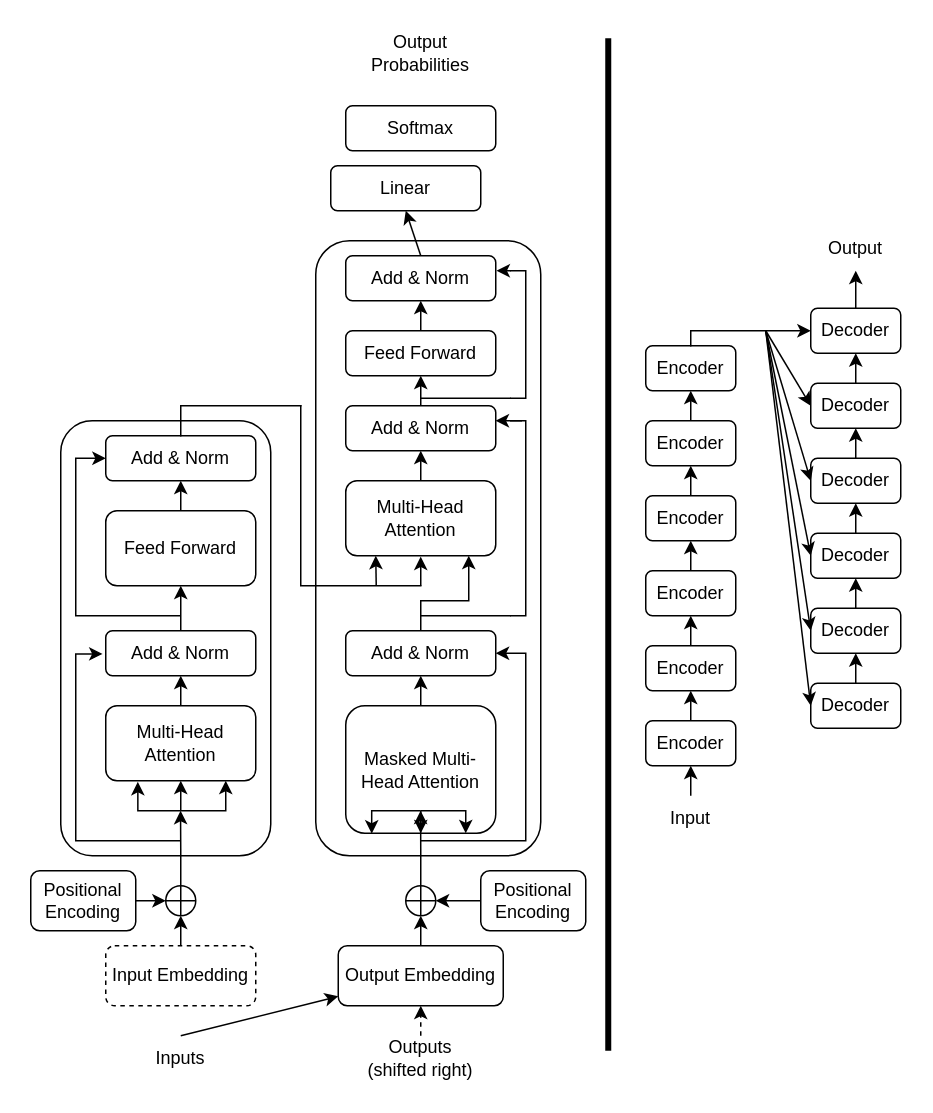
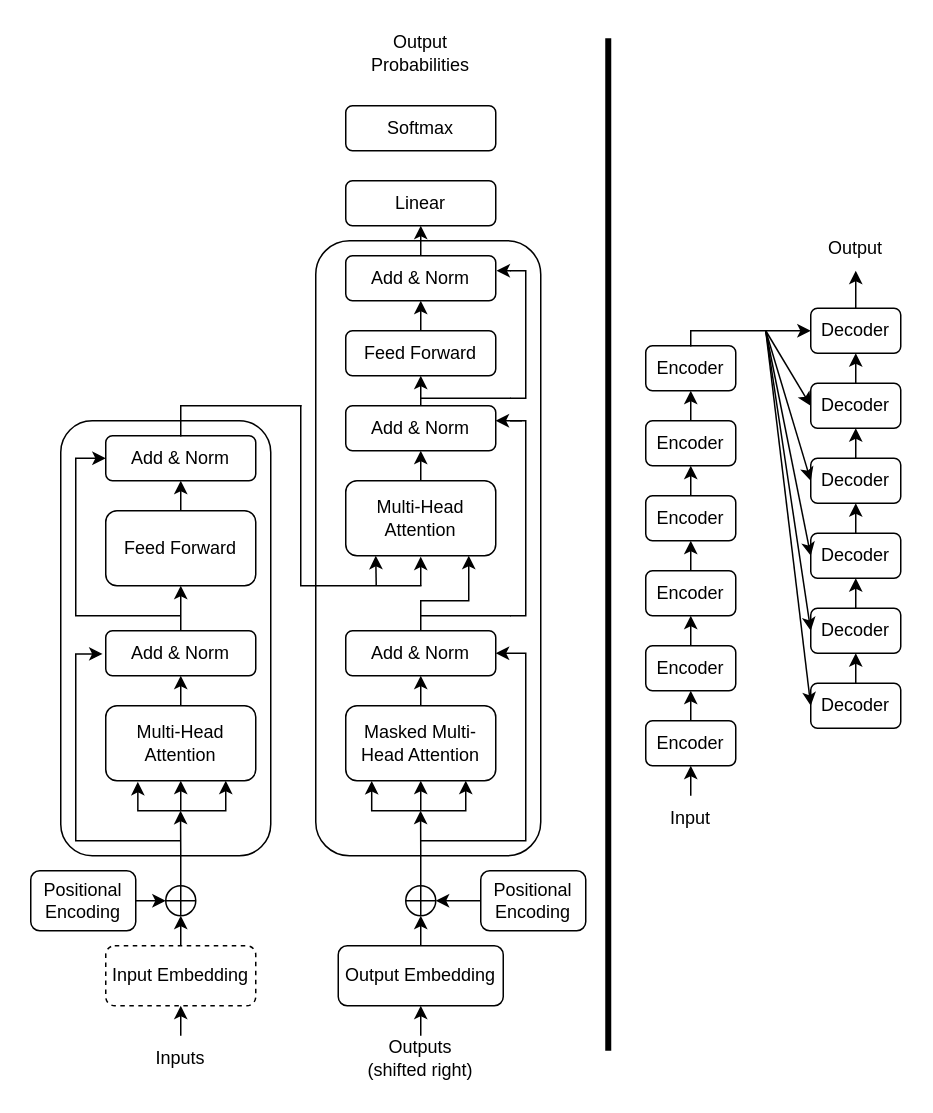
(406, 188) -> (421, 203)
(421, 770) -> (421, 743)
(255, 1017) -> (181, 1026)
(421, 1025) -> (421, 1025)
